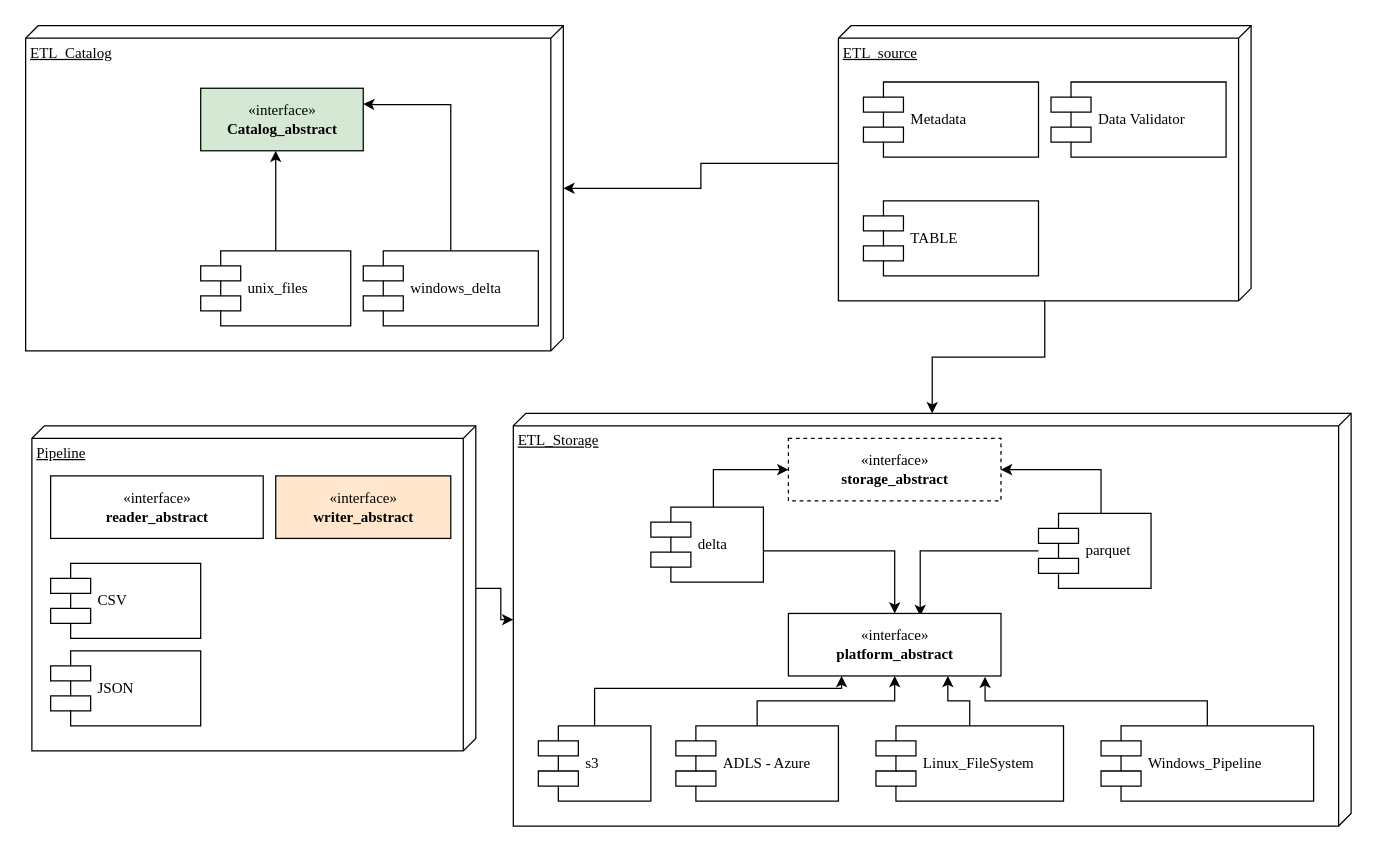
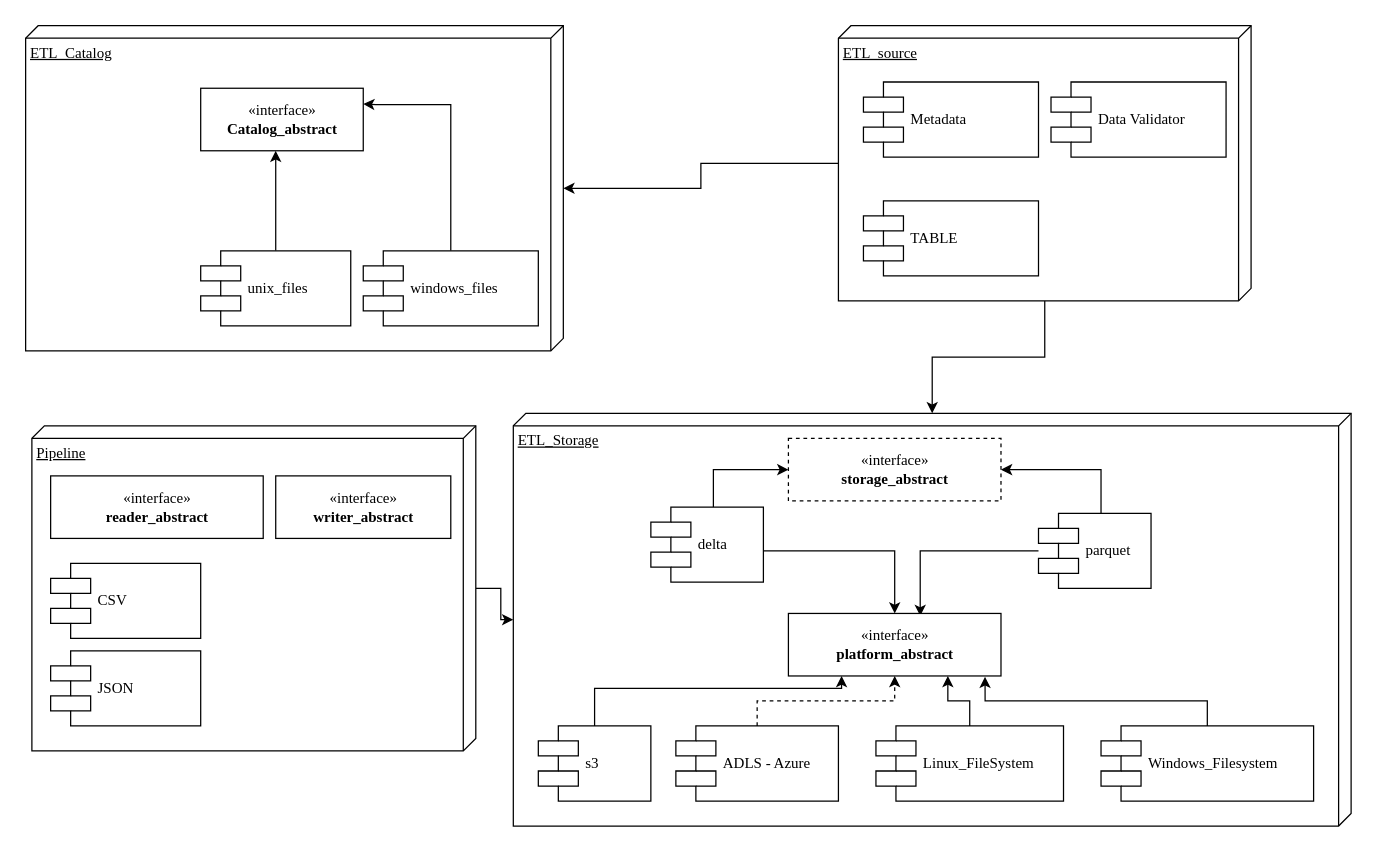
(282, 119) -> (282, 119)
(461, 288) -> (459, 288)
(363, 507) -> (363, 507)
(823, 701) -> (823, 701)
(1208, 763) -> (1218, 763)
